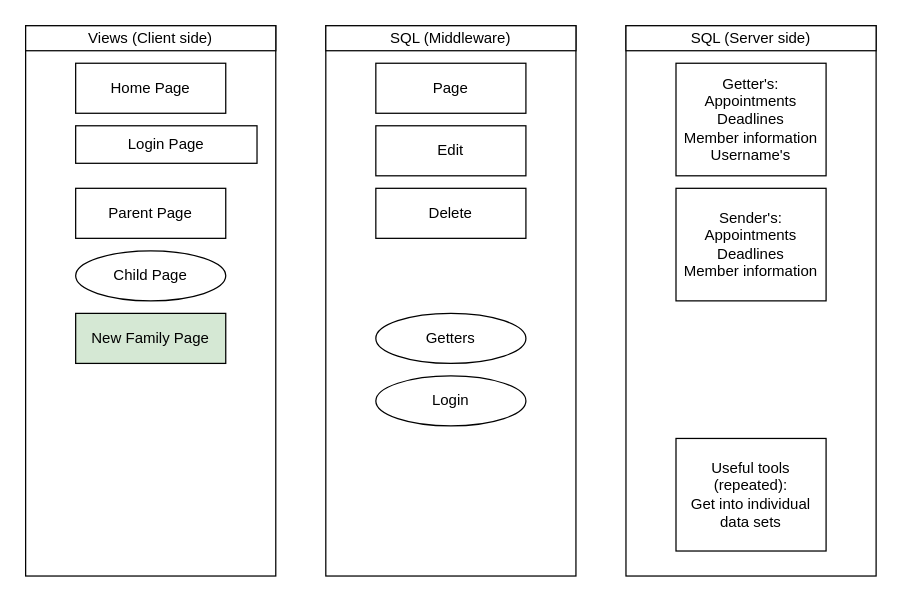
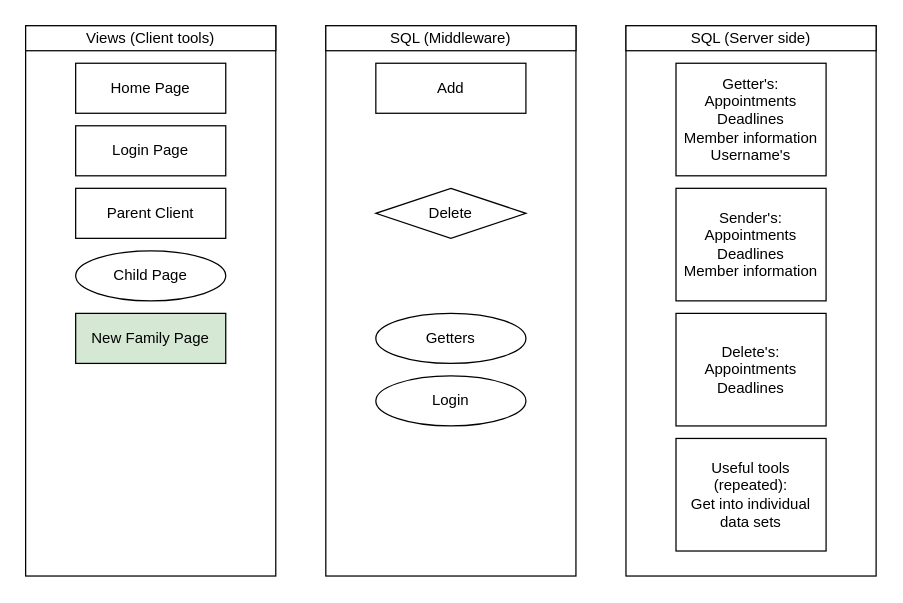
(151, 38) -> (151, 38)
(451, 88) -> (451, 88)
(166, 144) -> (151, 151)
(451, 151) -> none
(151, 213) -> (151, 213)
(451, 213) -> (451, 213)
none -> (751, 369)
